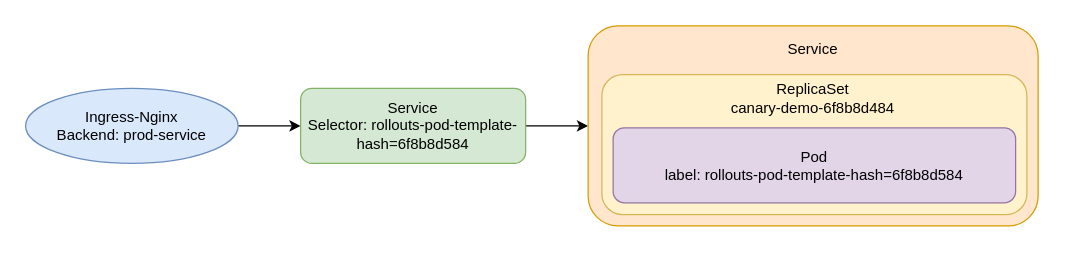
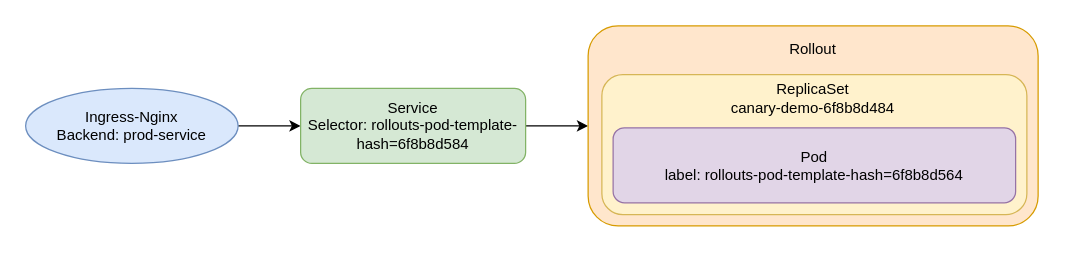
(813, 49) -> (813, 49)
(814, 166) -> (814, 166)
